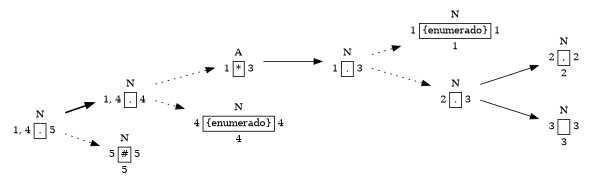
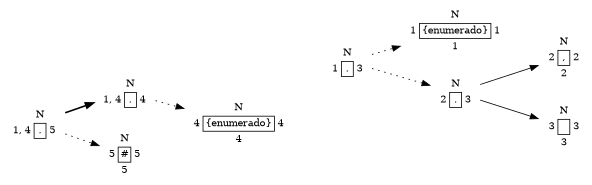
(239, 61) -> none
